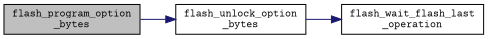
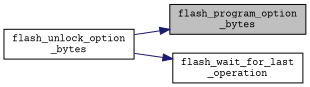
(153, 19) -> (147, 33)
(413, 19) -> (238, 68)
